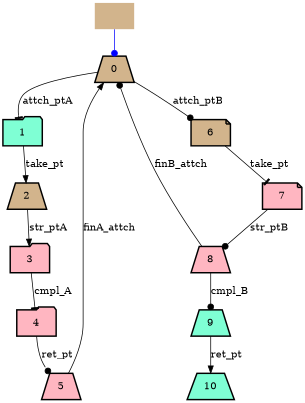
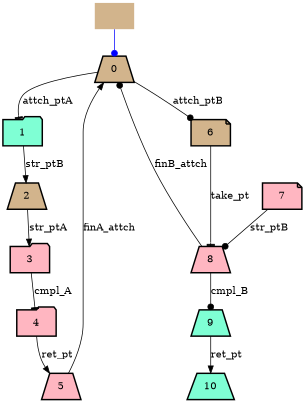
(245, 163) -> (211, 194)
(45, 164) -> (45, 164)
(39, 352) -> (39, 352)
